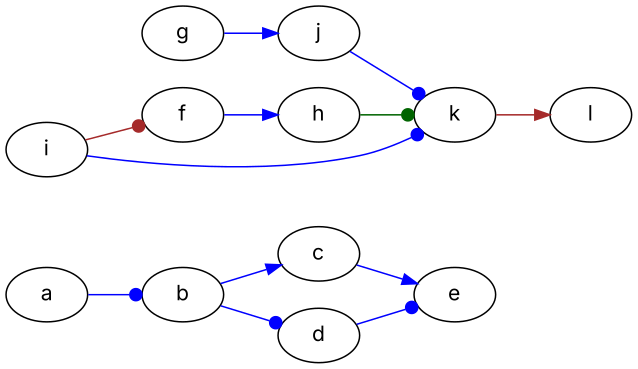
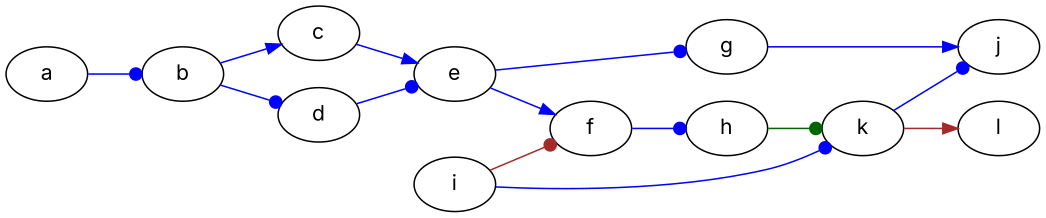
none -> (585, 61)
(381, 71) -> (925, 91)
none -> (516, 98)
(243, 115) -> (653, 128)
